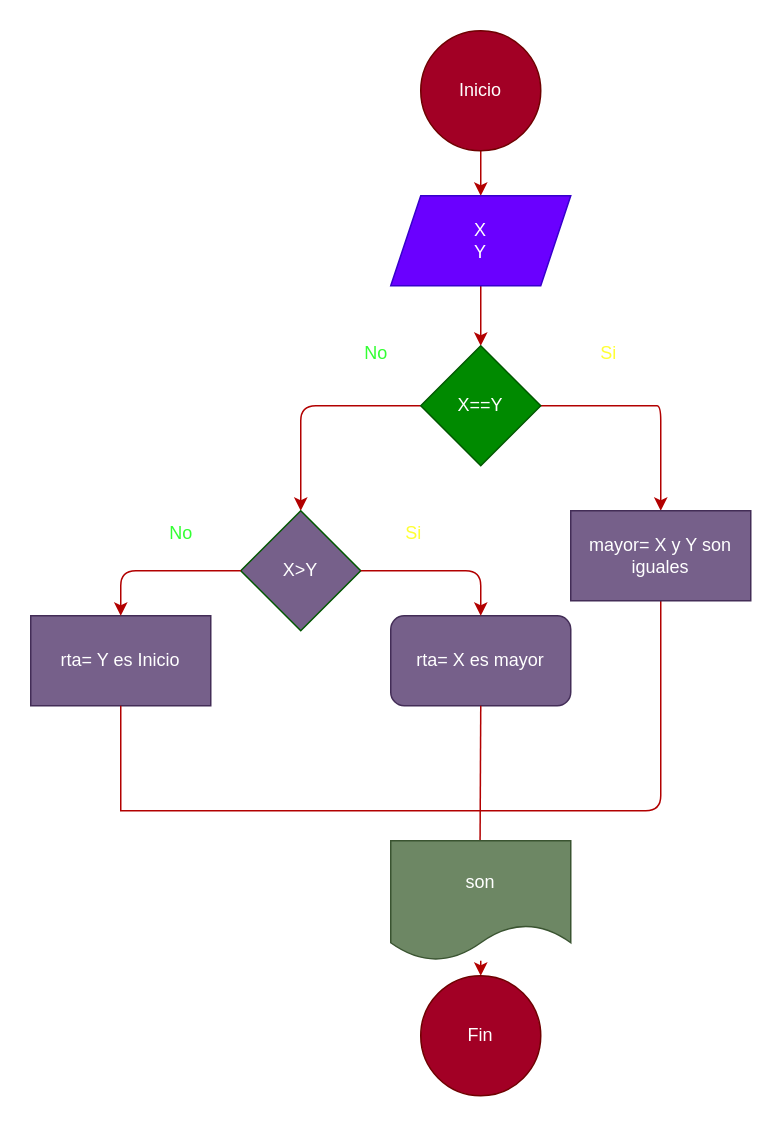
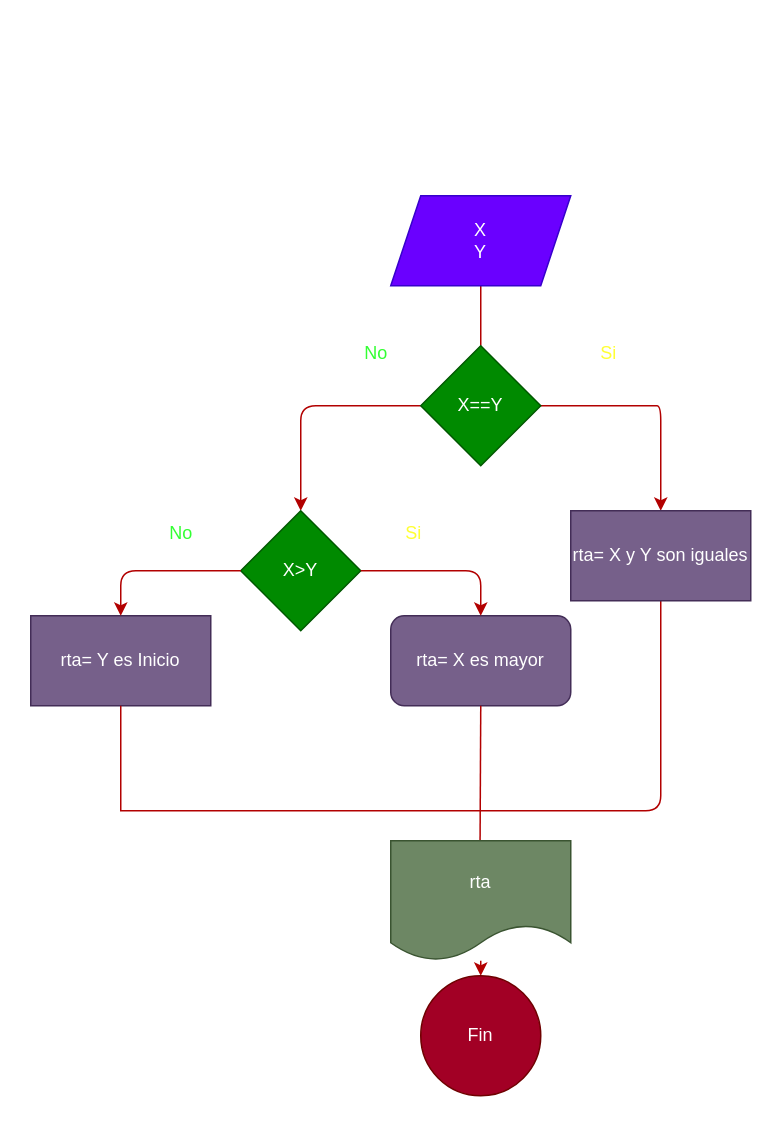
(481, 91) -> none
(481, 168) -> none
(481, 334) -> (481, 338)
(661, 556) -> (661, 556)
(301, 571) -> (301, 571)
(481, 883) -> (481, 883)
